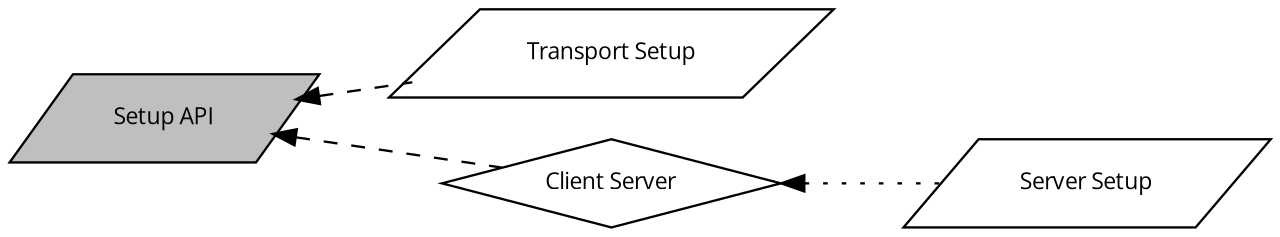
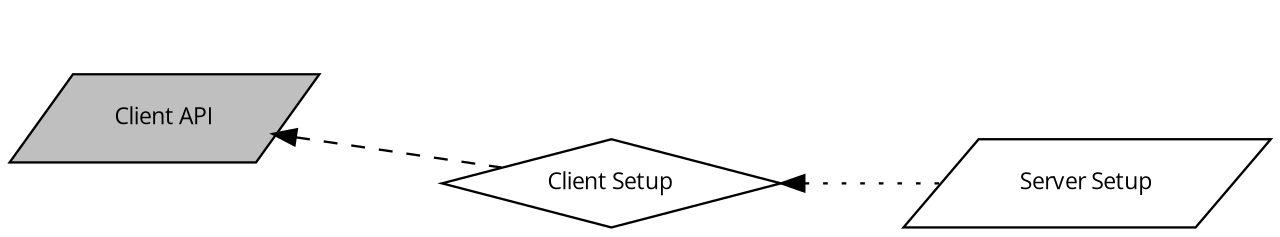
(611, 53) -> none
(164, 118) -> (164, 118)
(611, 183) -> (611, 183)
